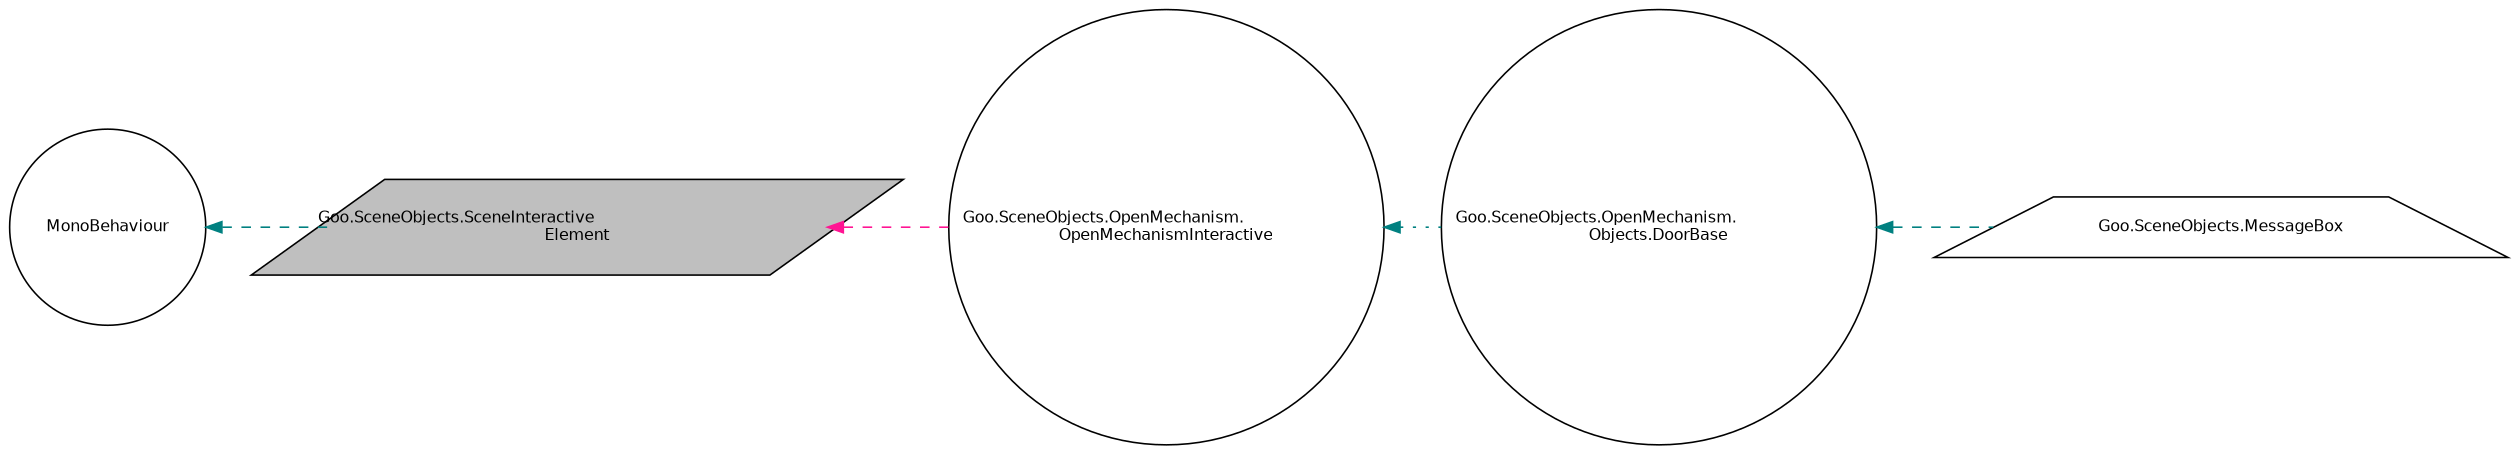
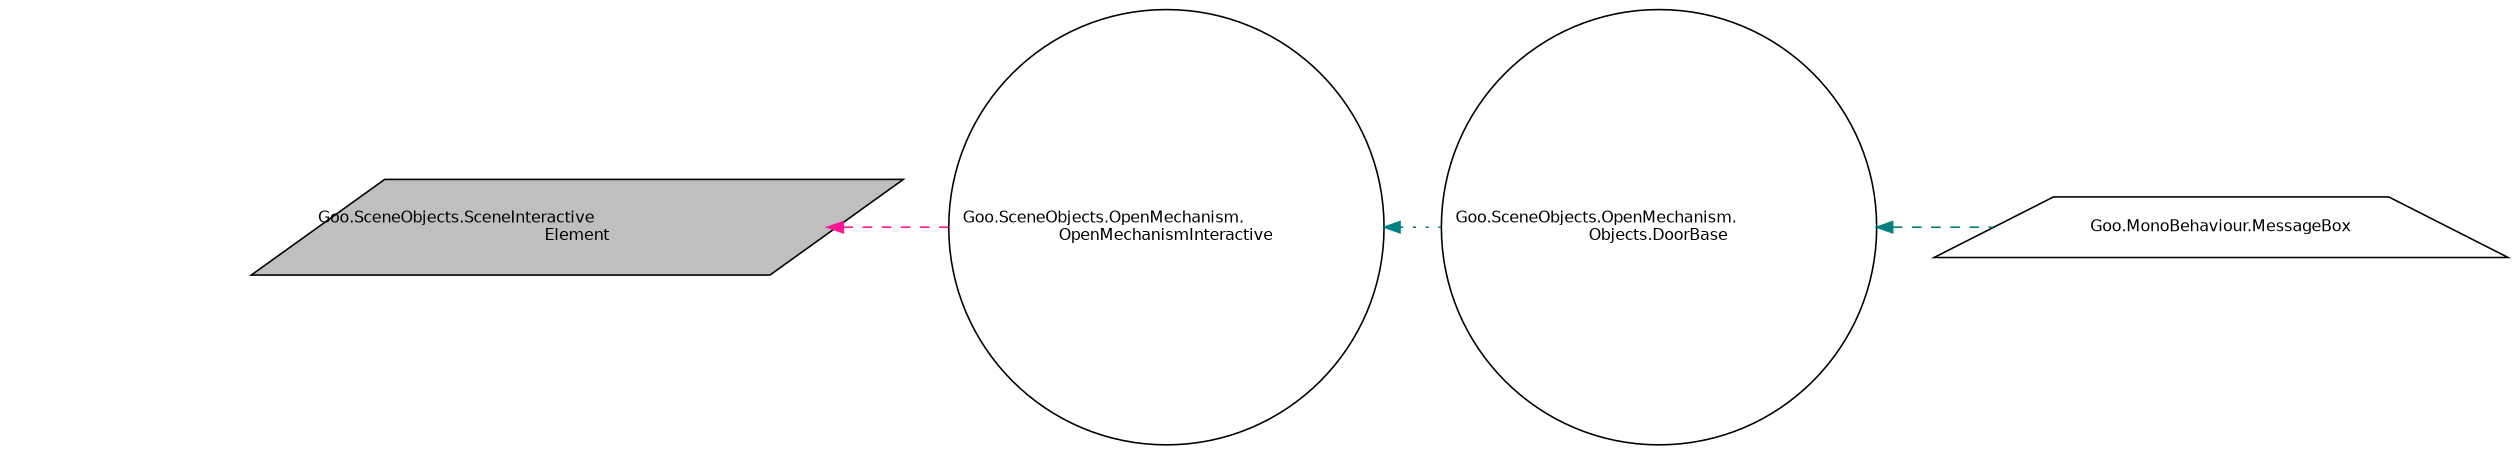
(108, 227) -> none
(2221, 227) -> (2221, 227)
